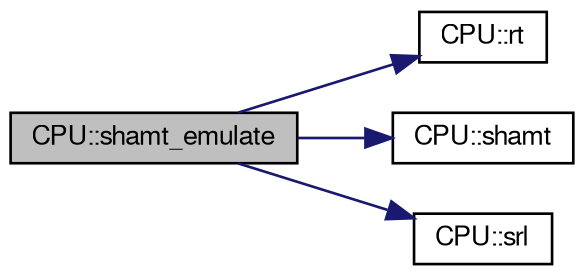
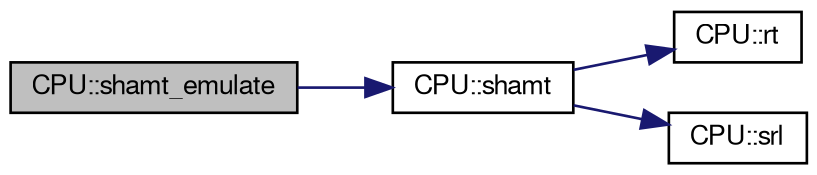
(316, 88) -> (611, 62)
(313, 187) -> (608, 112)
